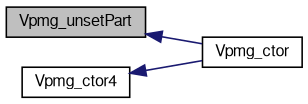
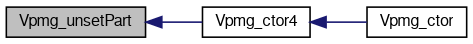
(182, 40) -> (182, 22)
